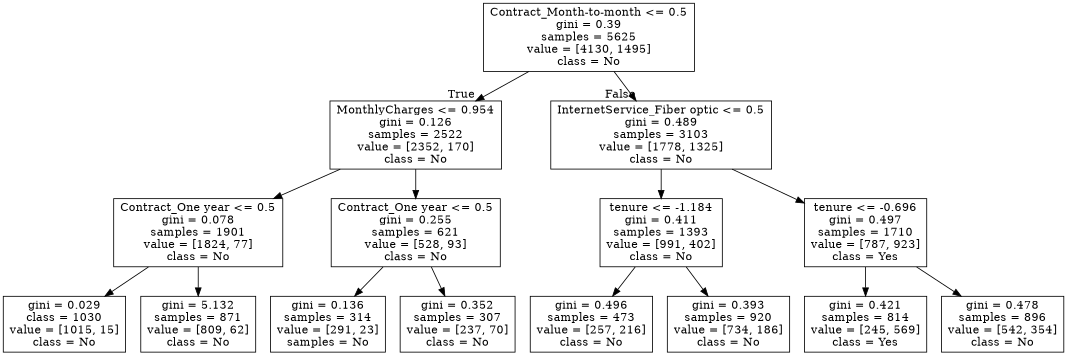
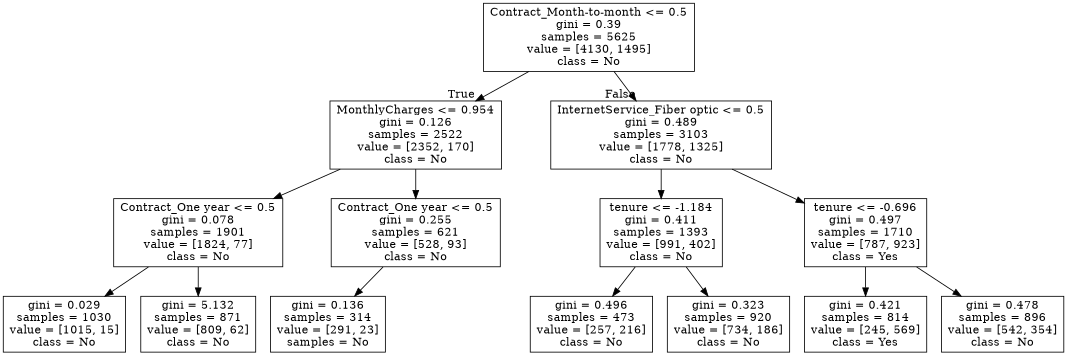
(64, 324) -> (64, 324)
(458, 324) -> none
(728, 324) -> (728, 324)
